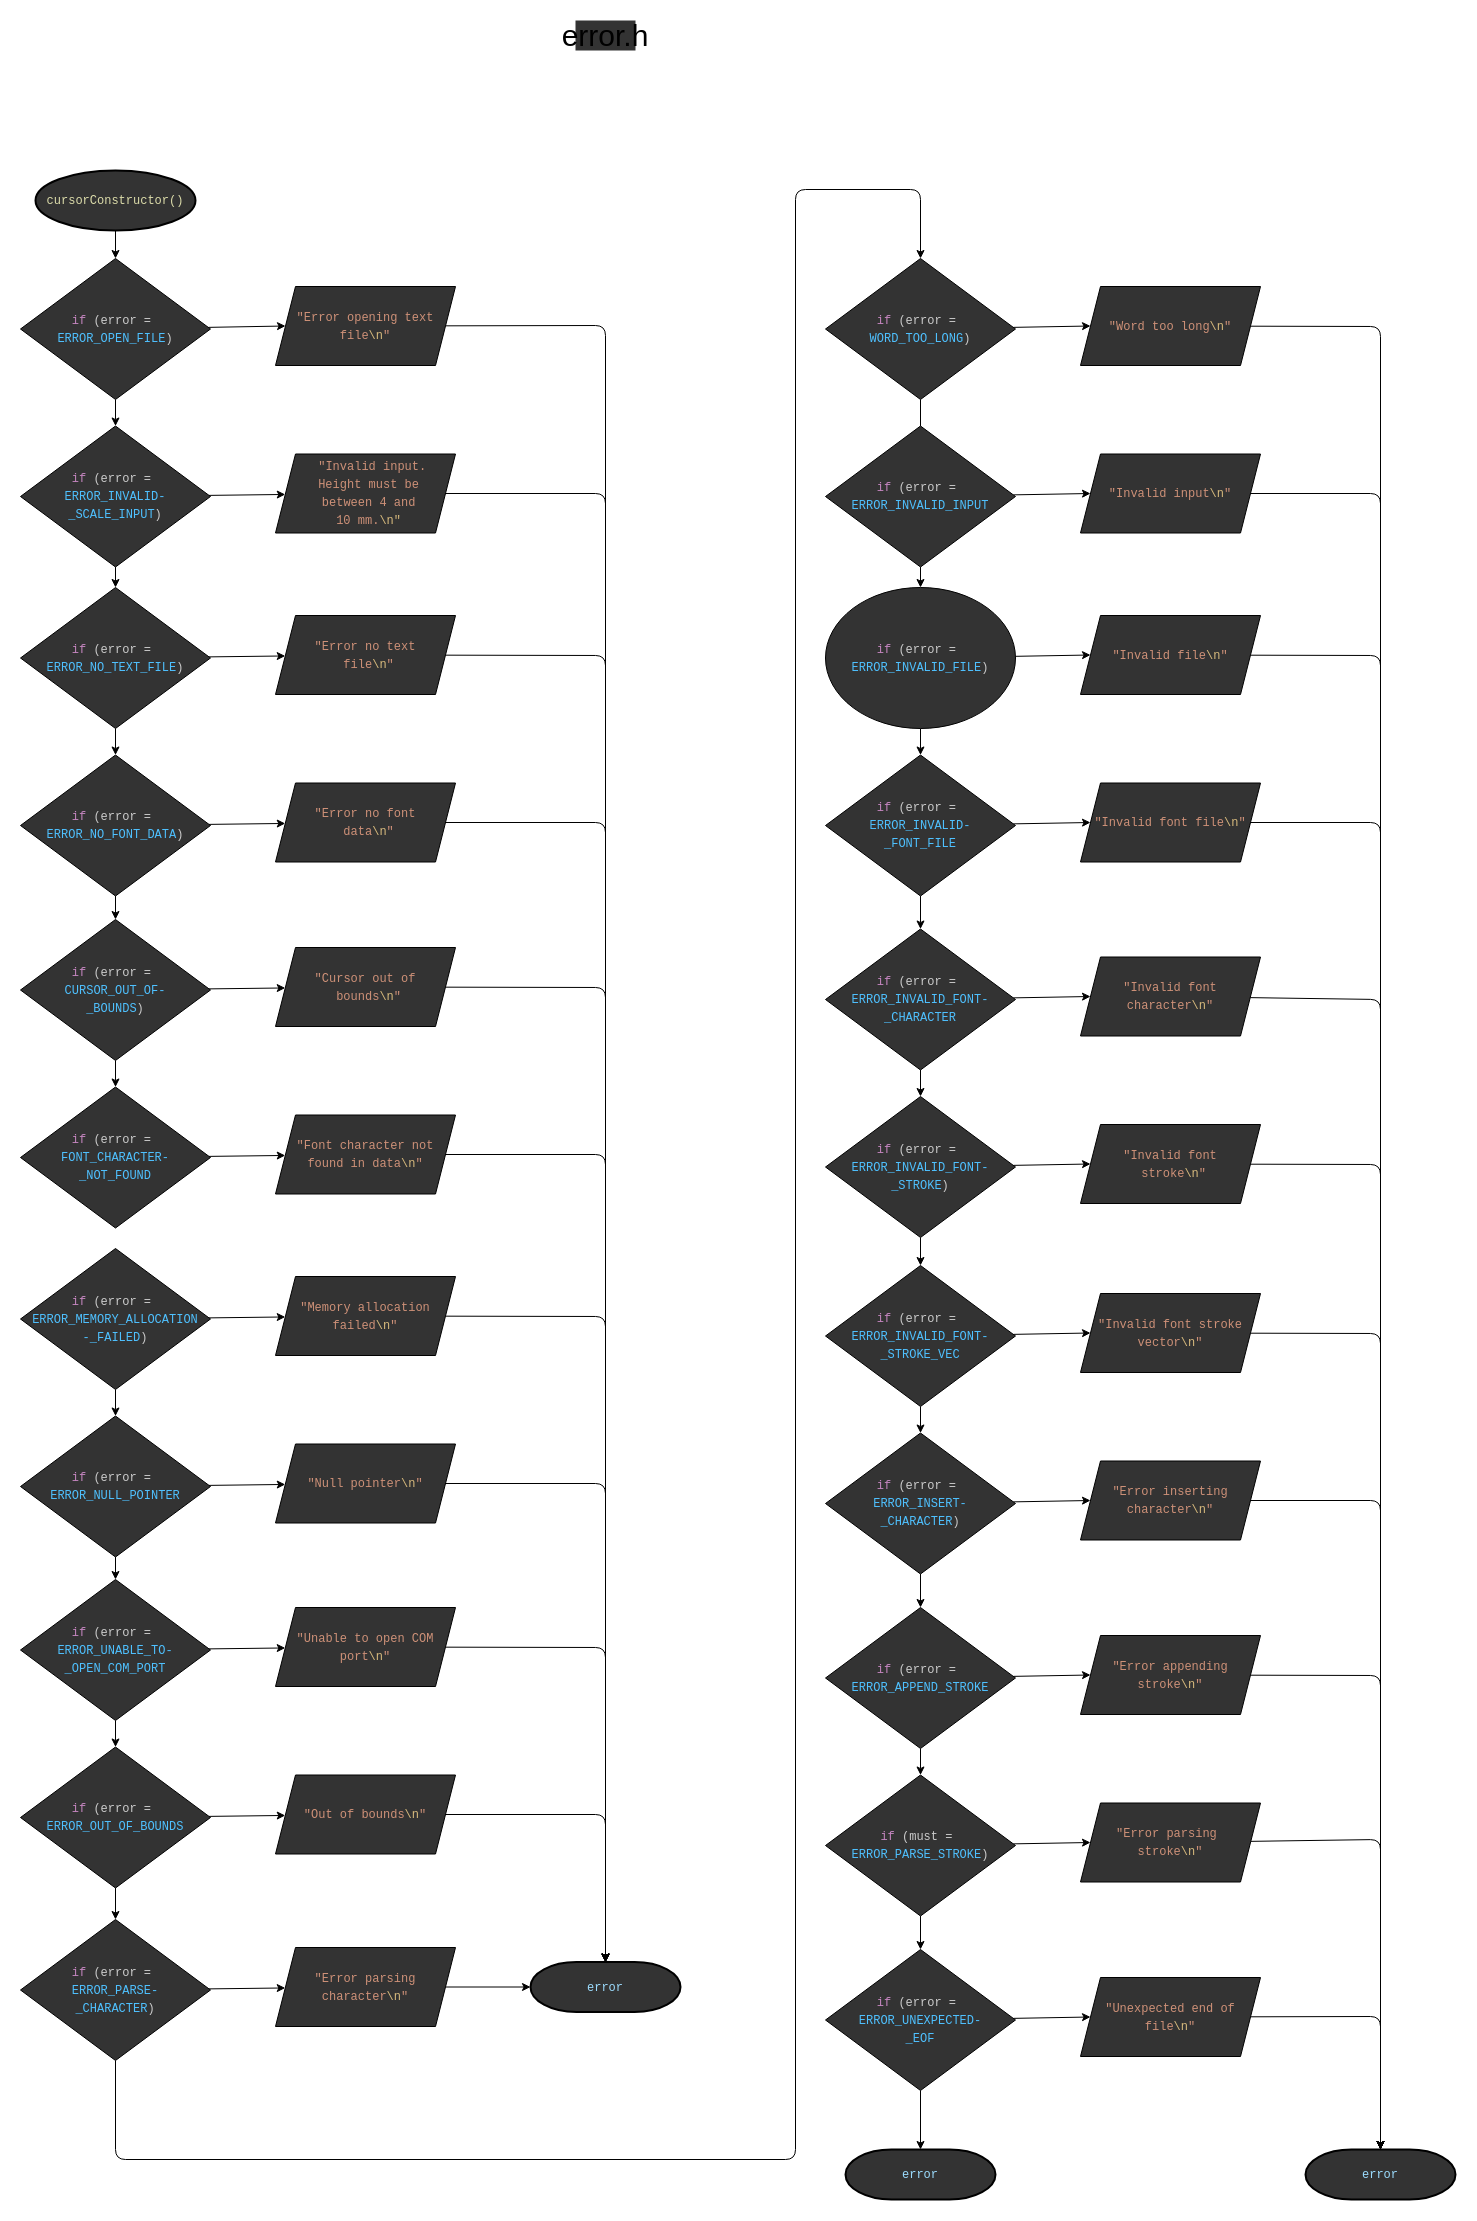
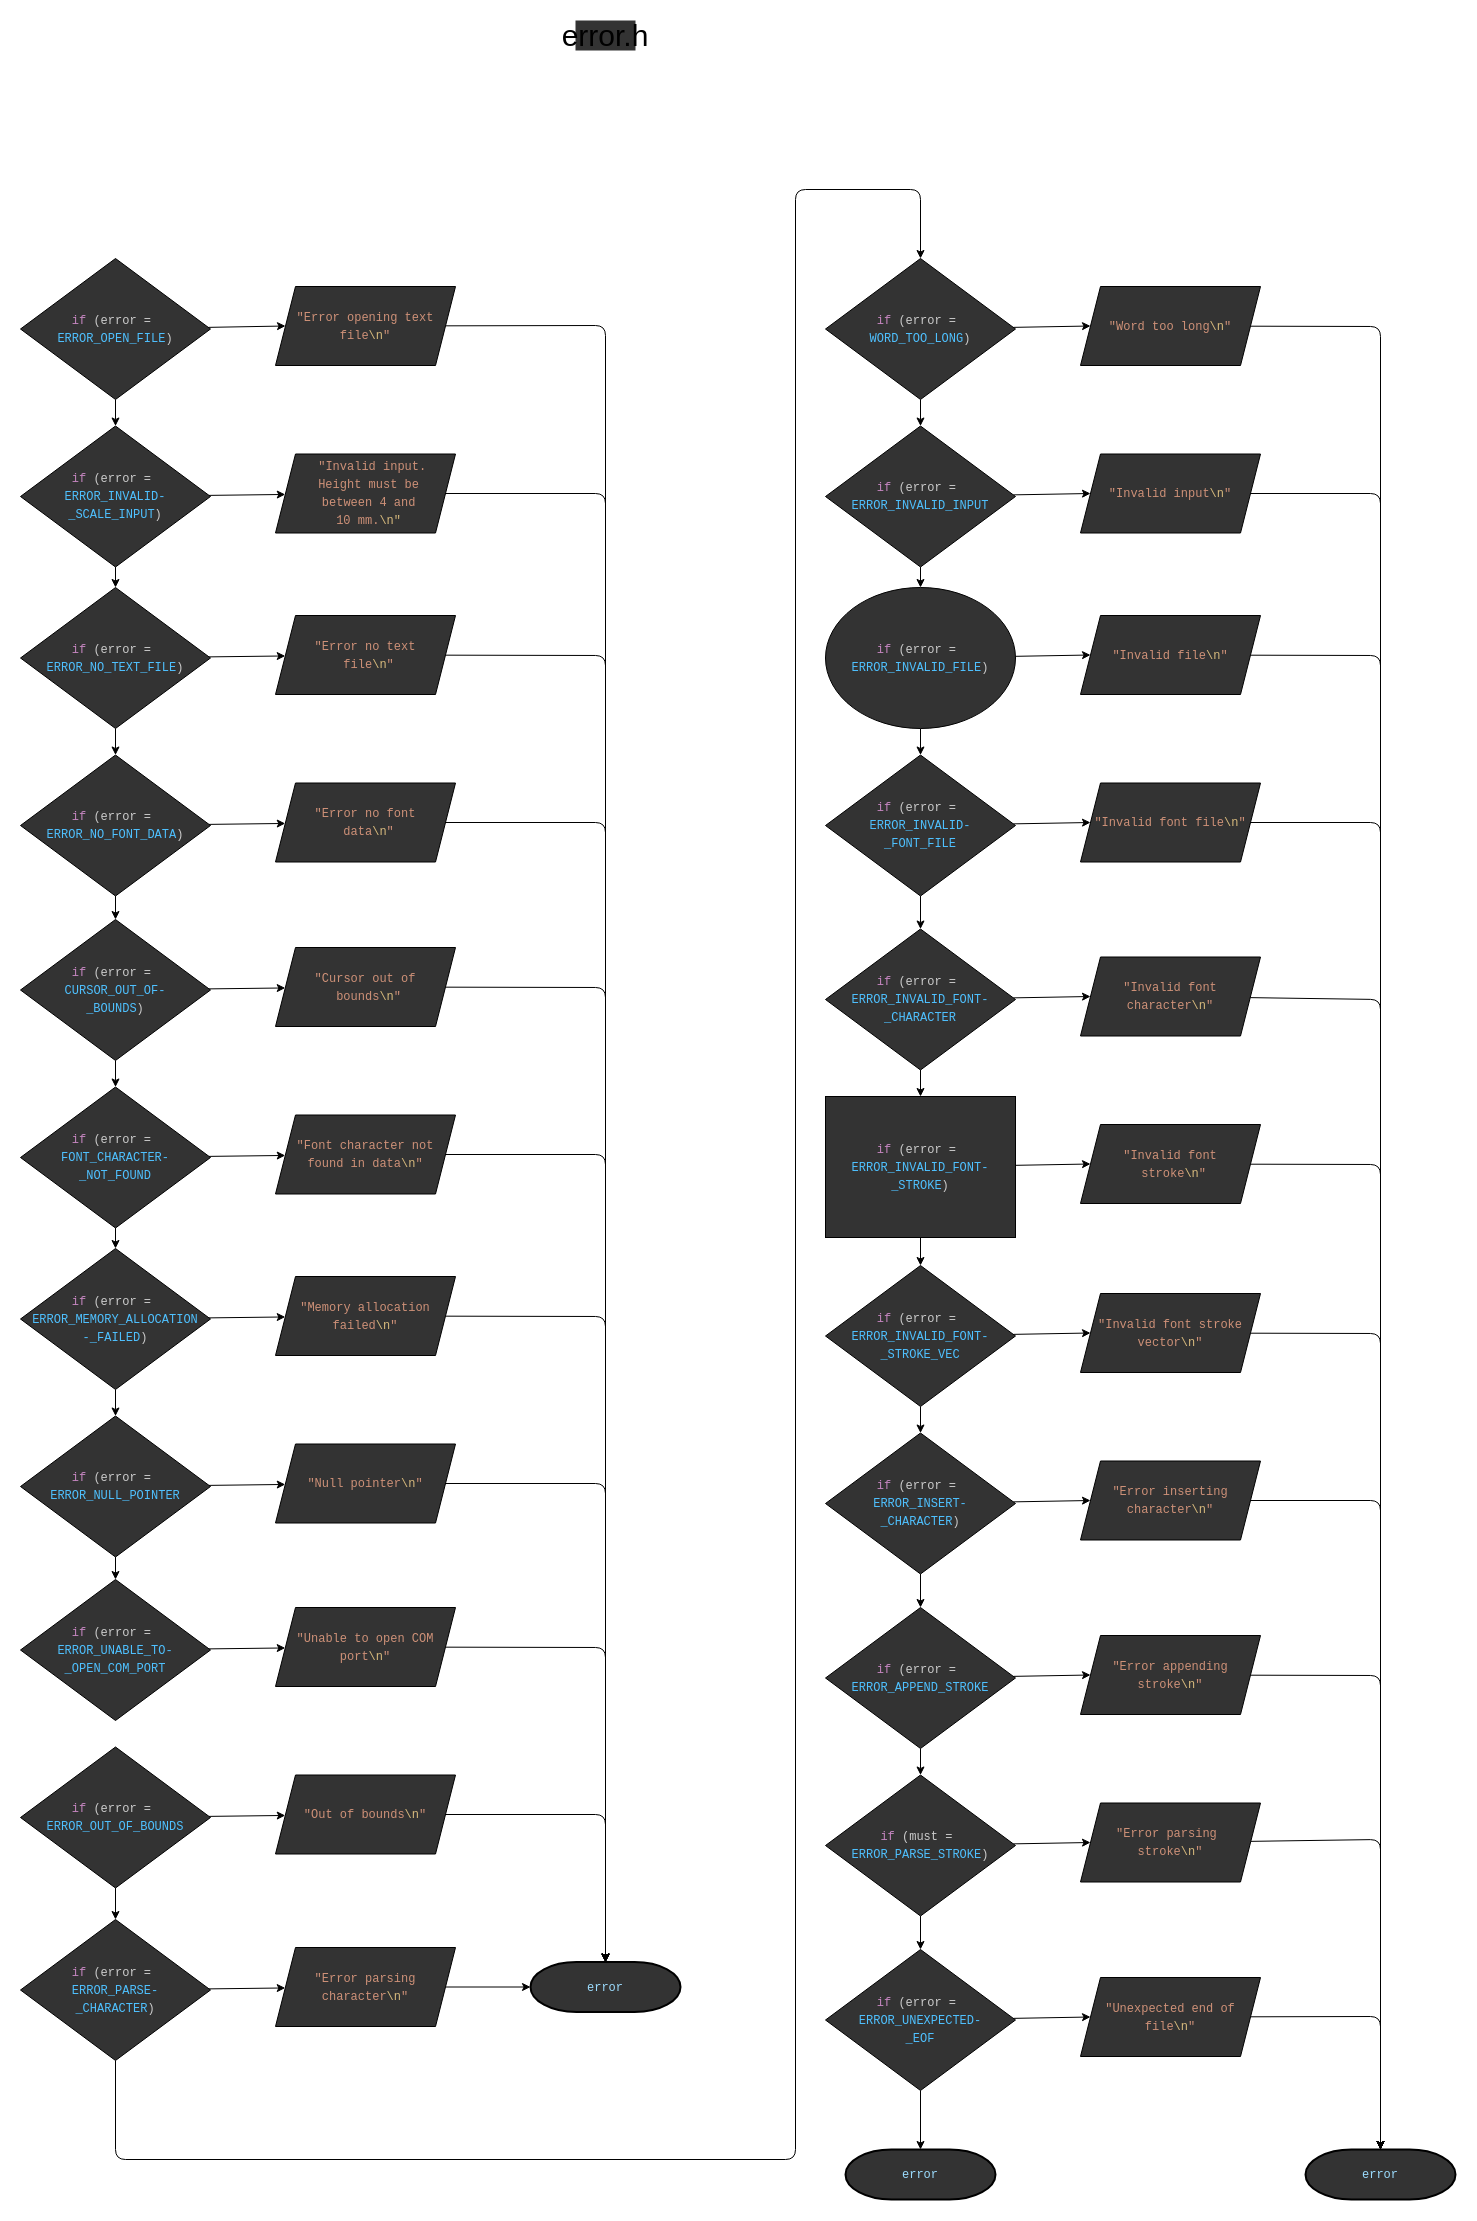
(116, 201) -> none
(116, 241) -> none
(921, 421) -> (921, 418)
(921, 1167) -> (921, 1167)
none -> (116, 1235)
(116, 1731) -> none
